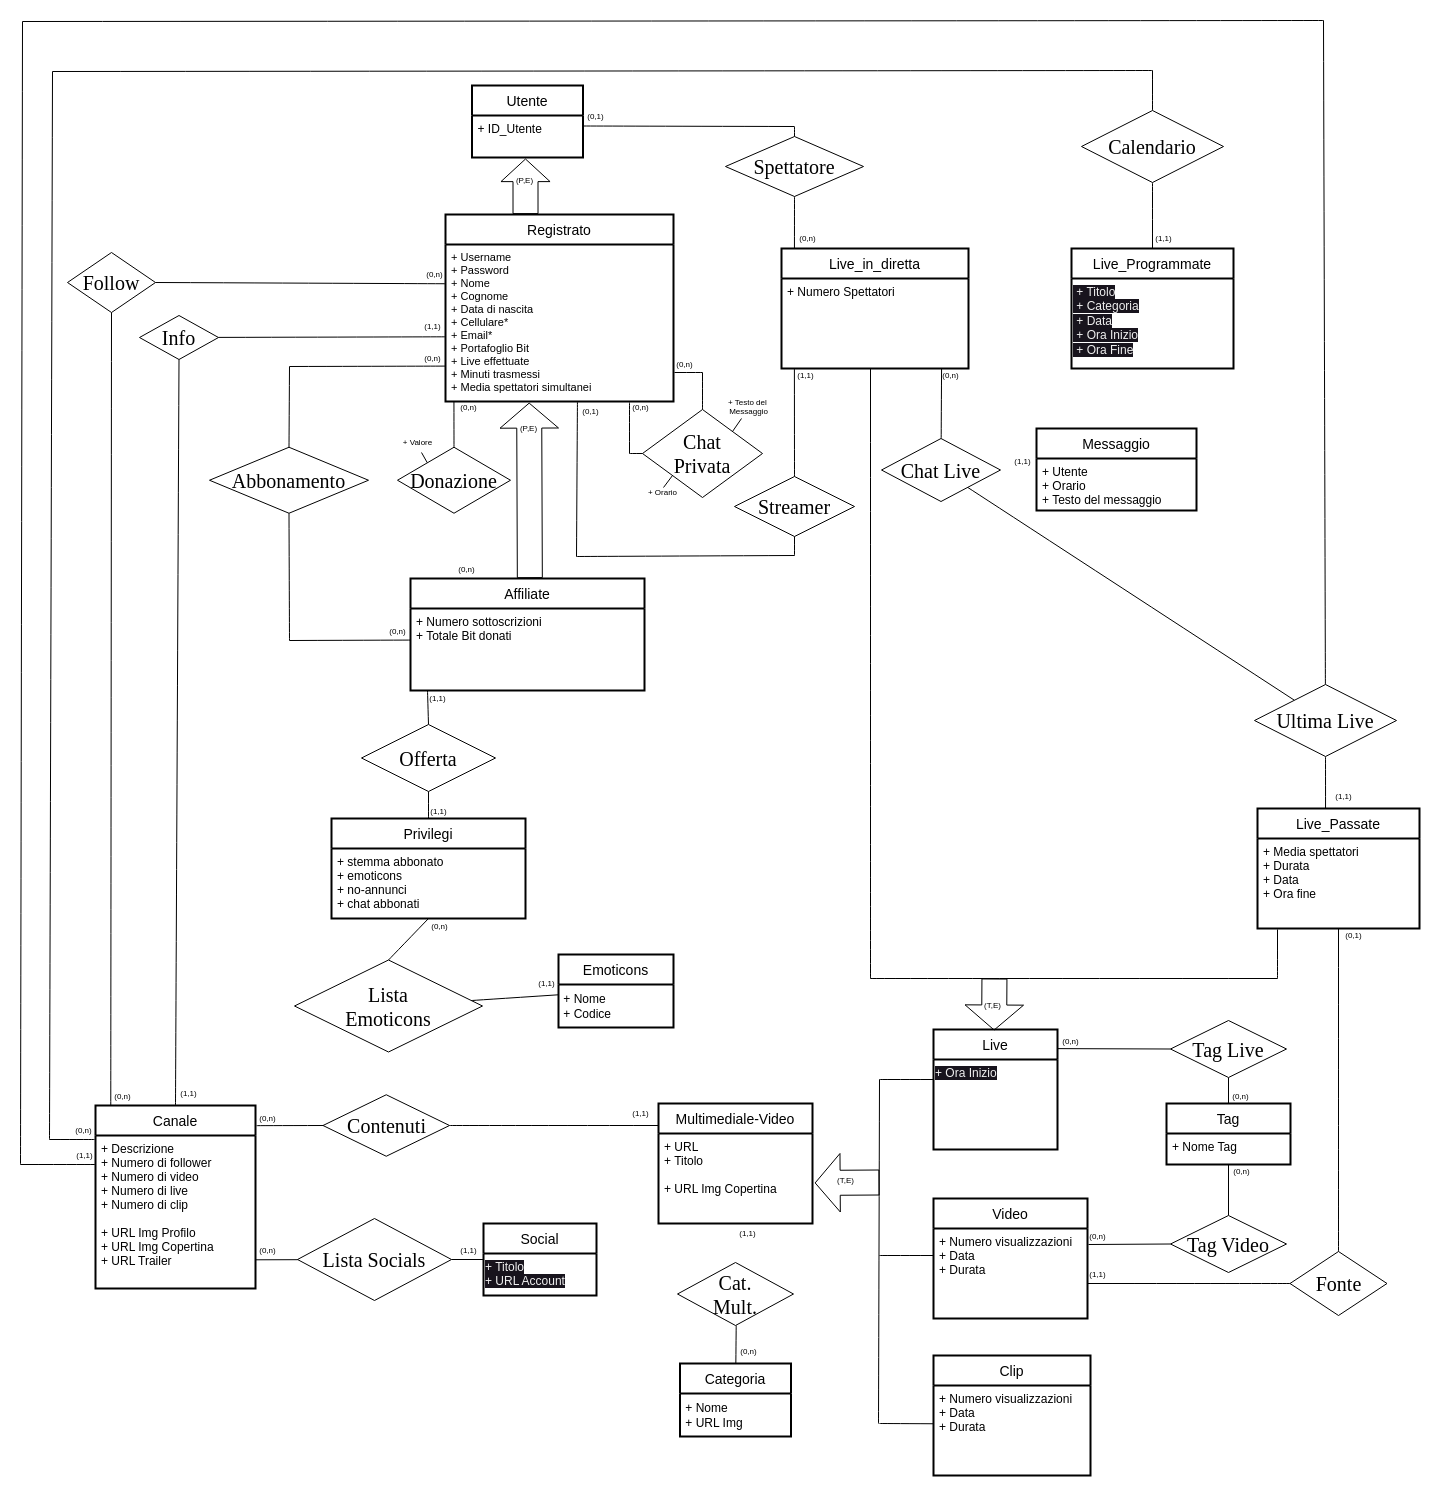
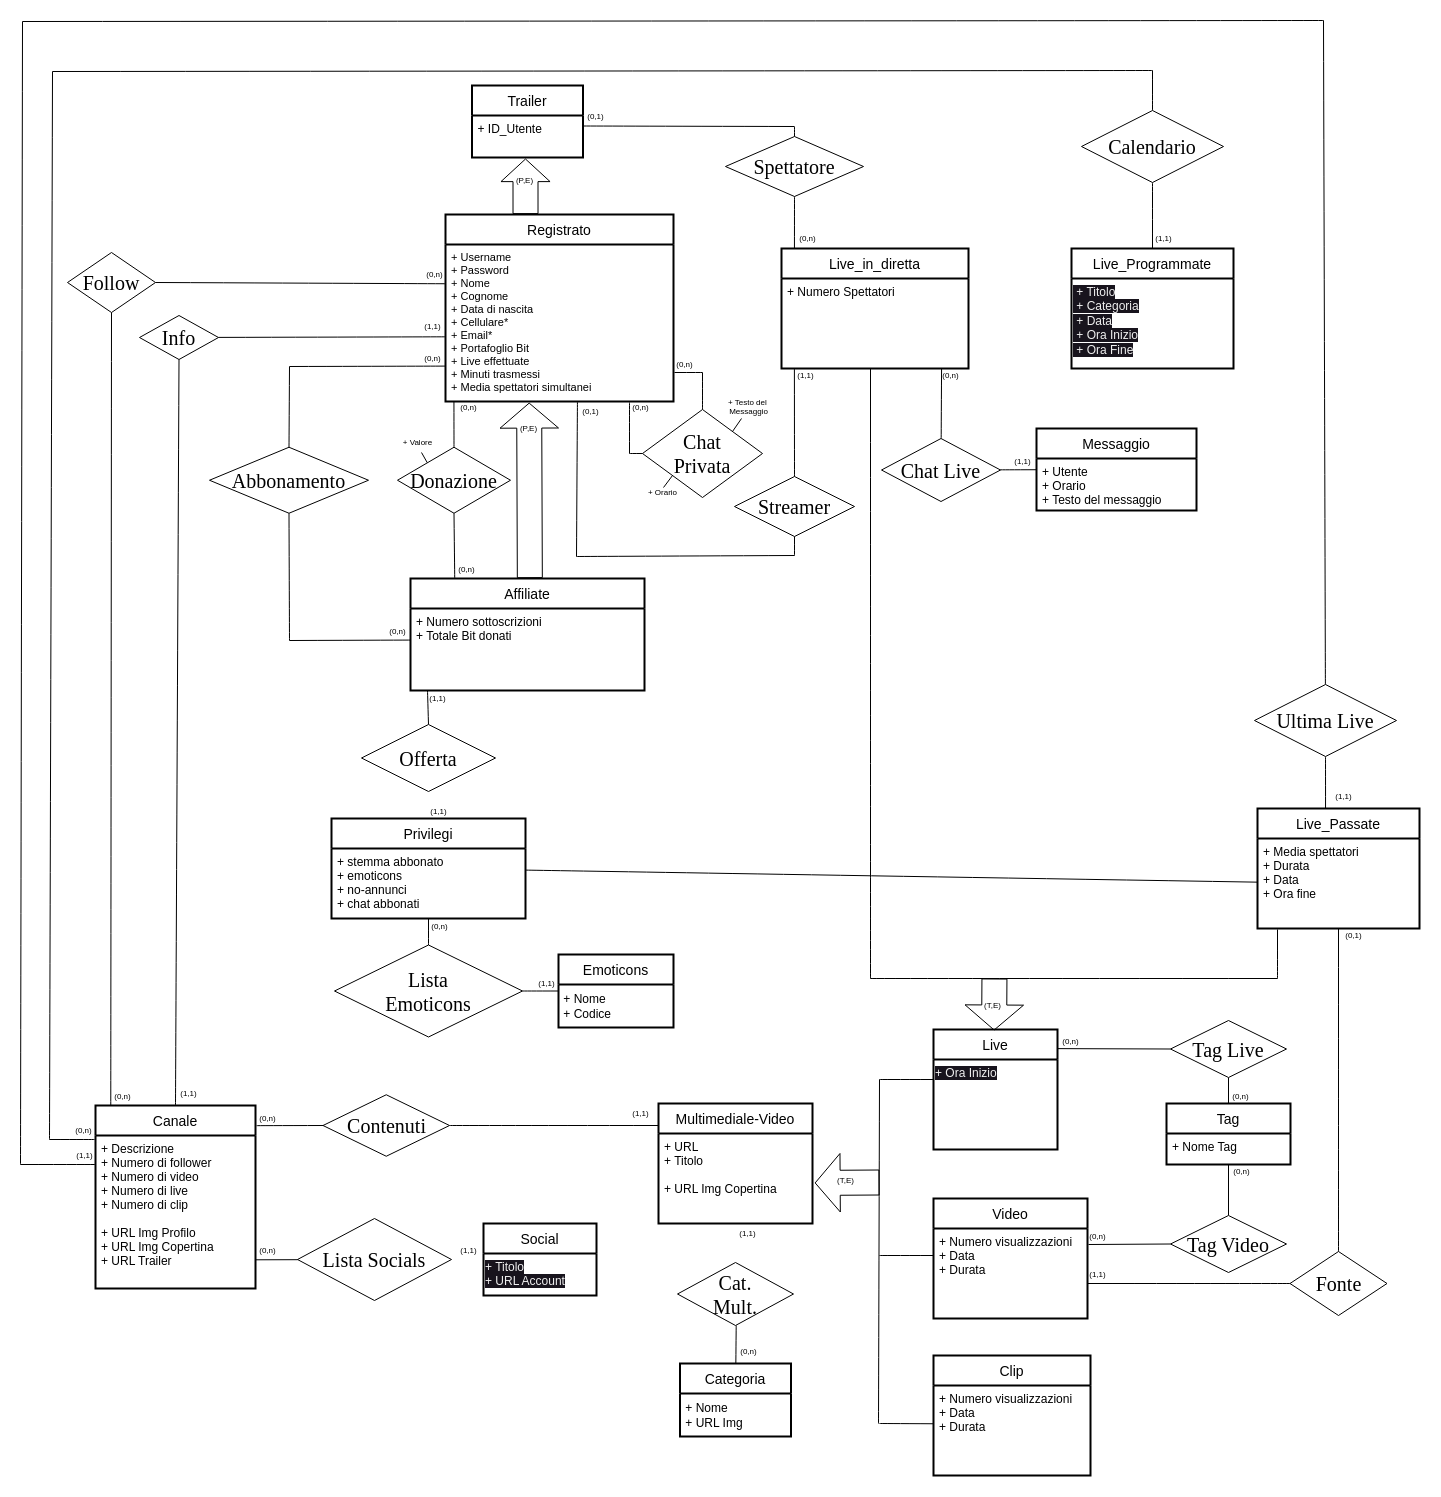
(527, 101) -> (527, 101)
none -> (454, 545)
(1132, 594) -> (1018, 470)
(429, 804) -> (892, 876)
(389, 1006) -> (429, 991)
(466, 1260) -> none
